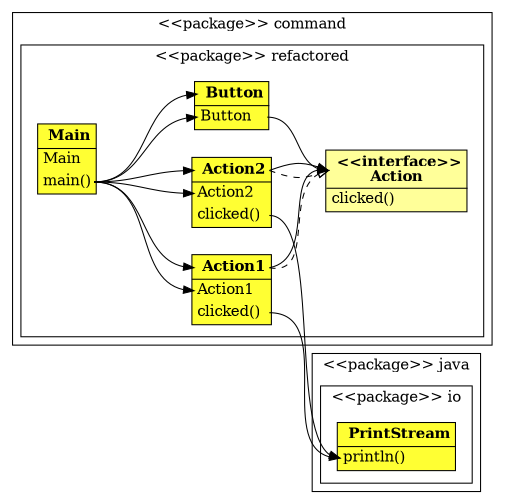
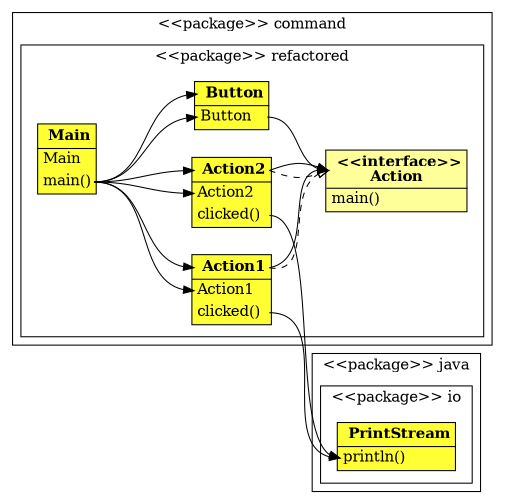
(363, 199) -> (356, 199)
